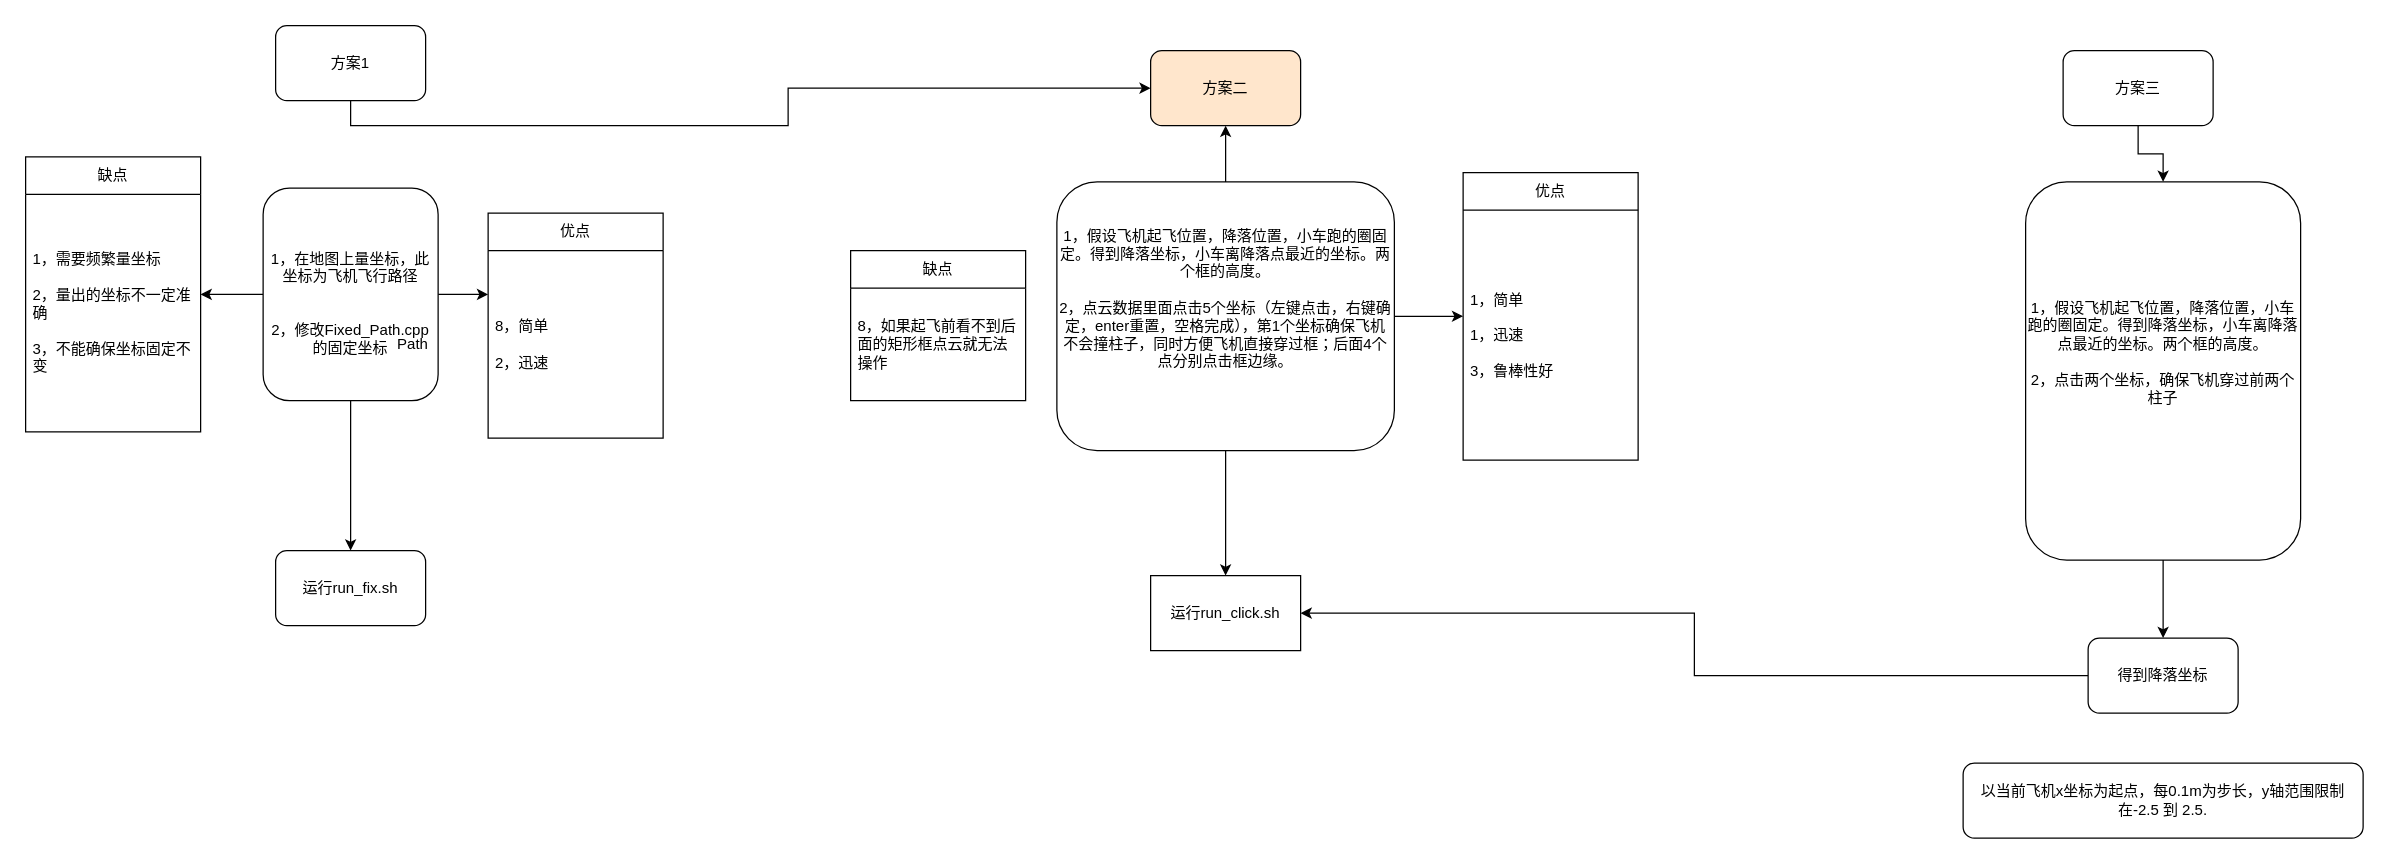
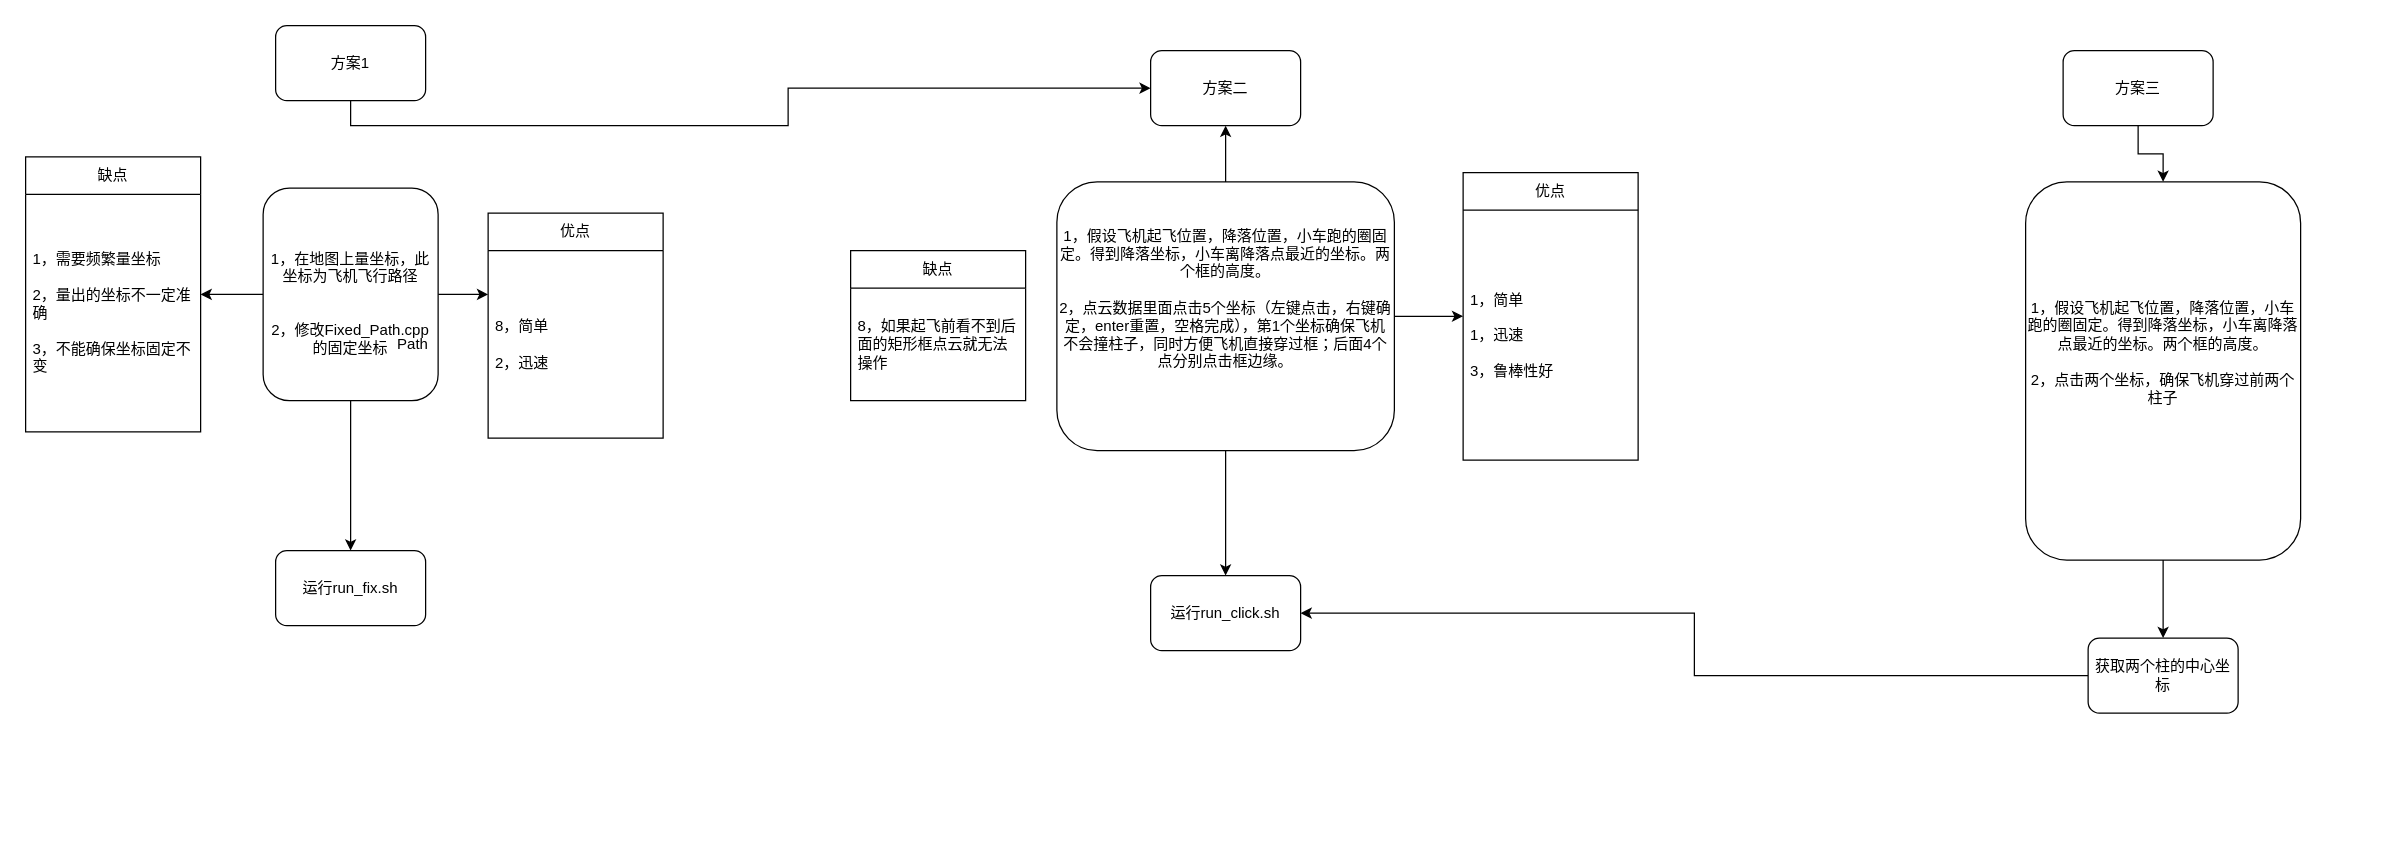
(1226, 88) -> (1226, 88)
(1226, 613) -> (1226, 613)
(2163, 676) -> (2163, 676)
(2163, 801) -> none
